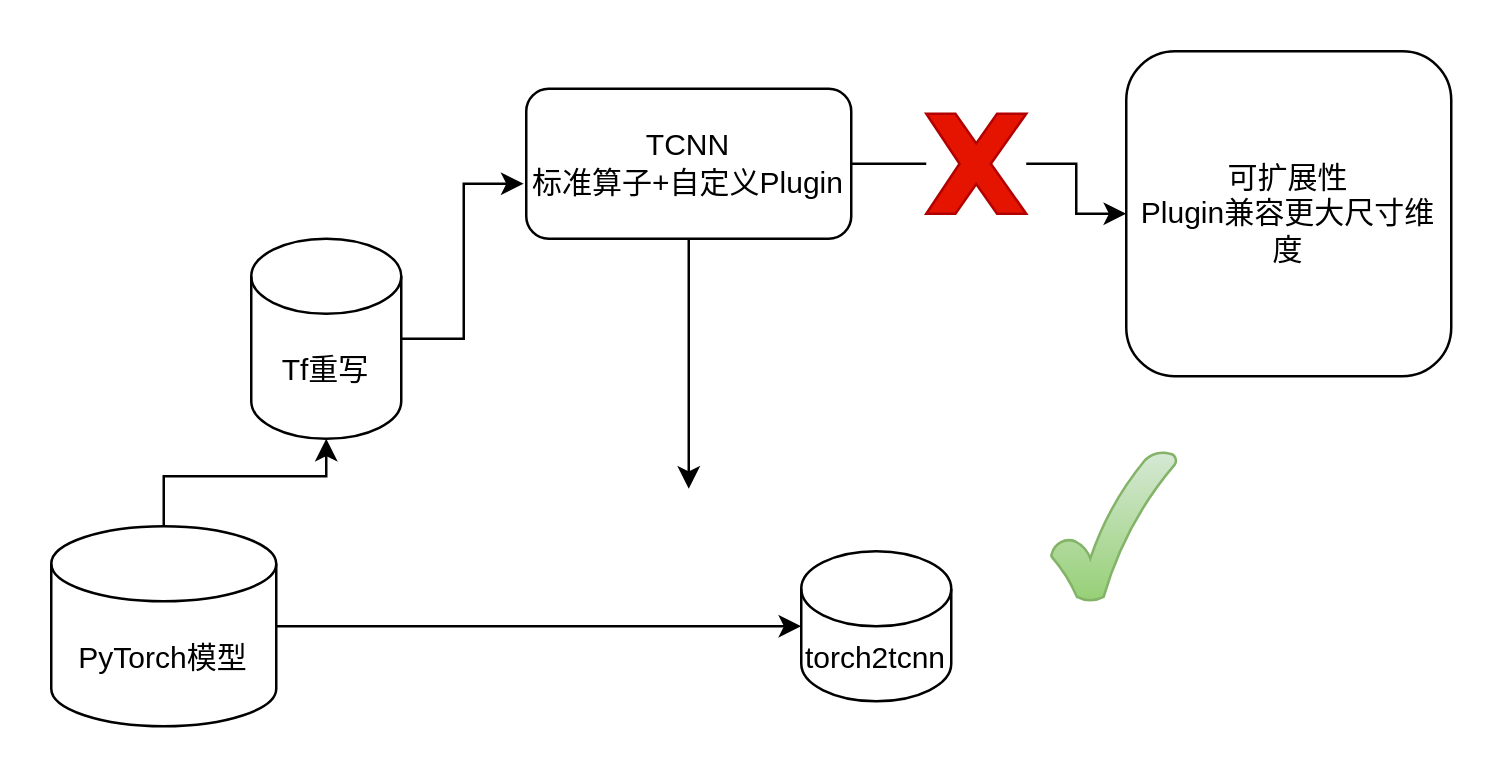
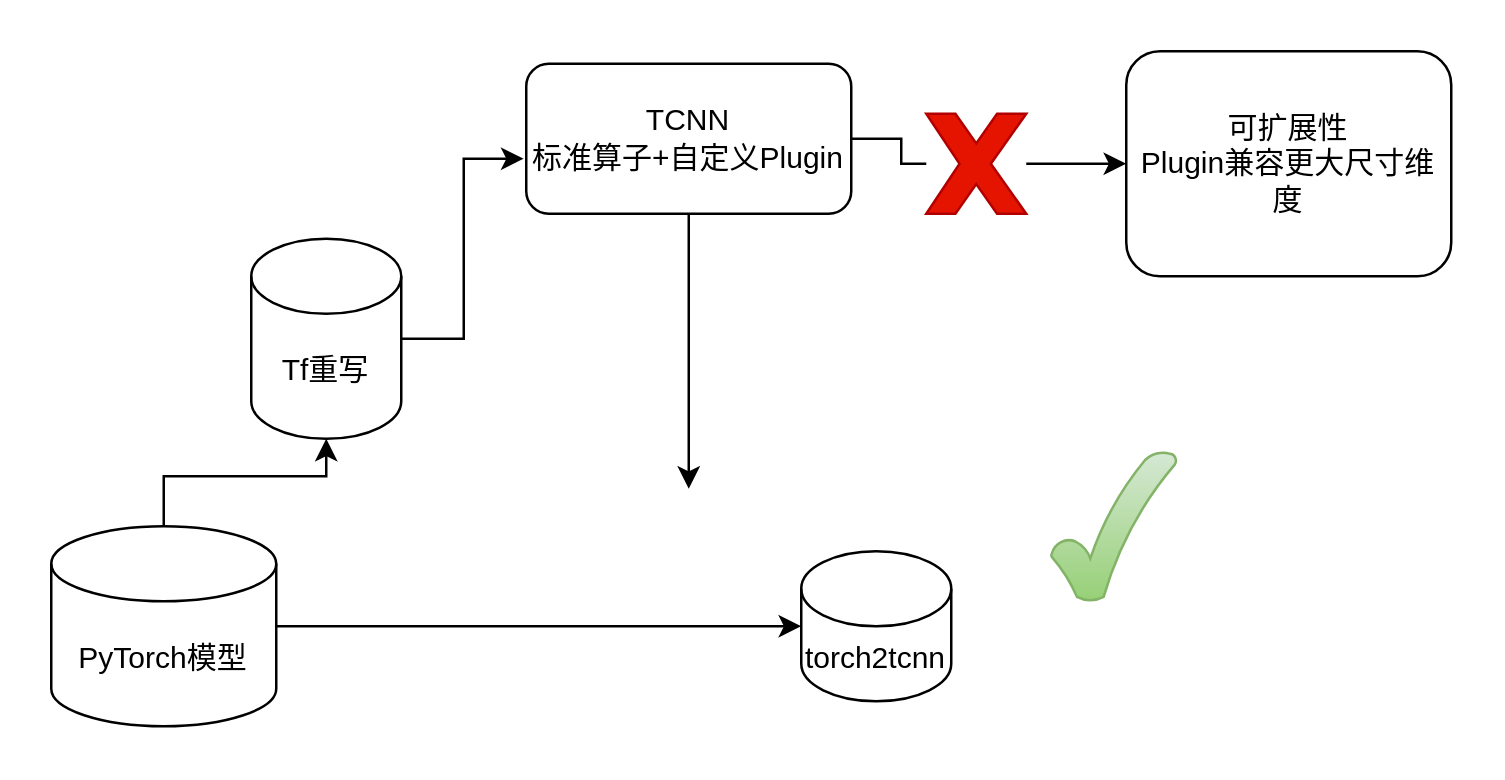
(689, 164) -> (689, 139)
(1289, 214) -> (1289, 164)
